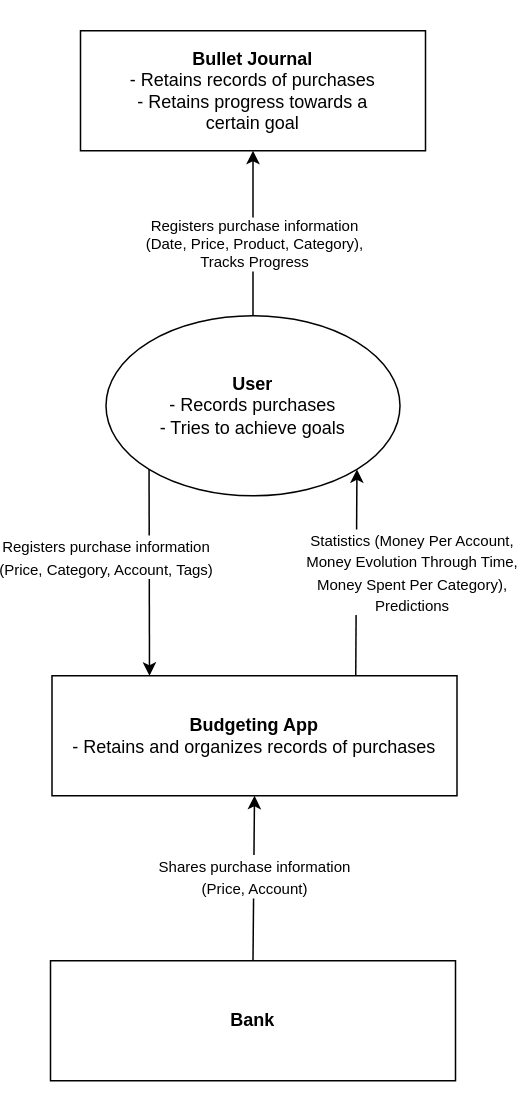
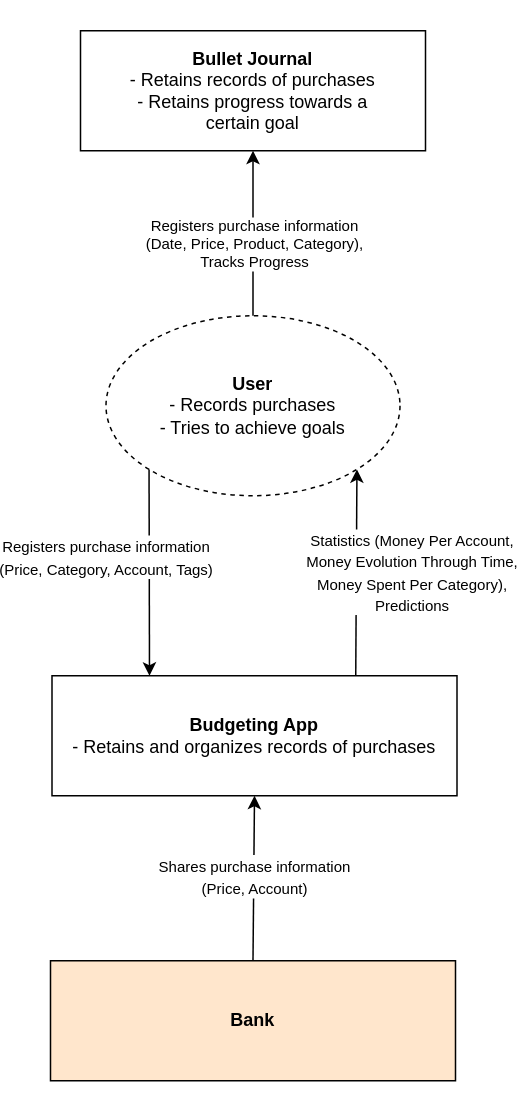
(253, 406) -> (253, 406)
(253, 1021) -> (253, 1021)
